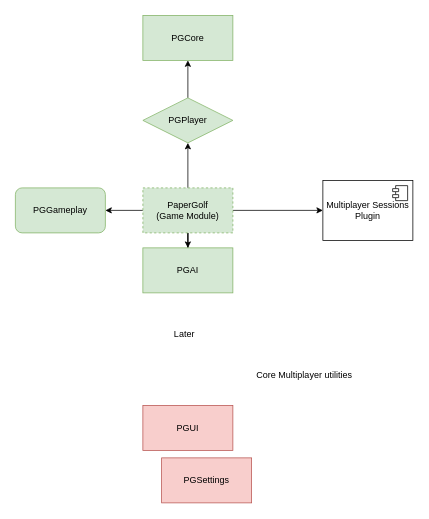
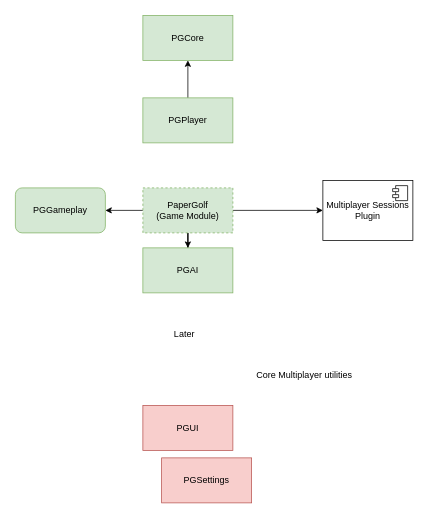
(188, 120) -> (188, 120)
(188, 149) -> none
